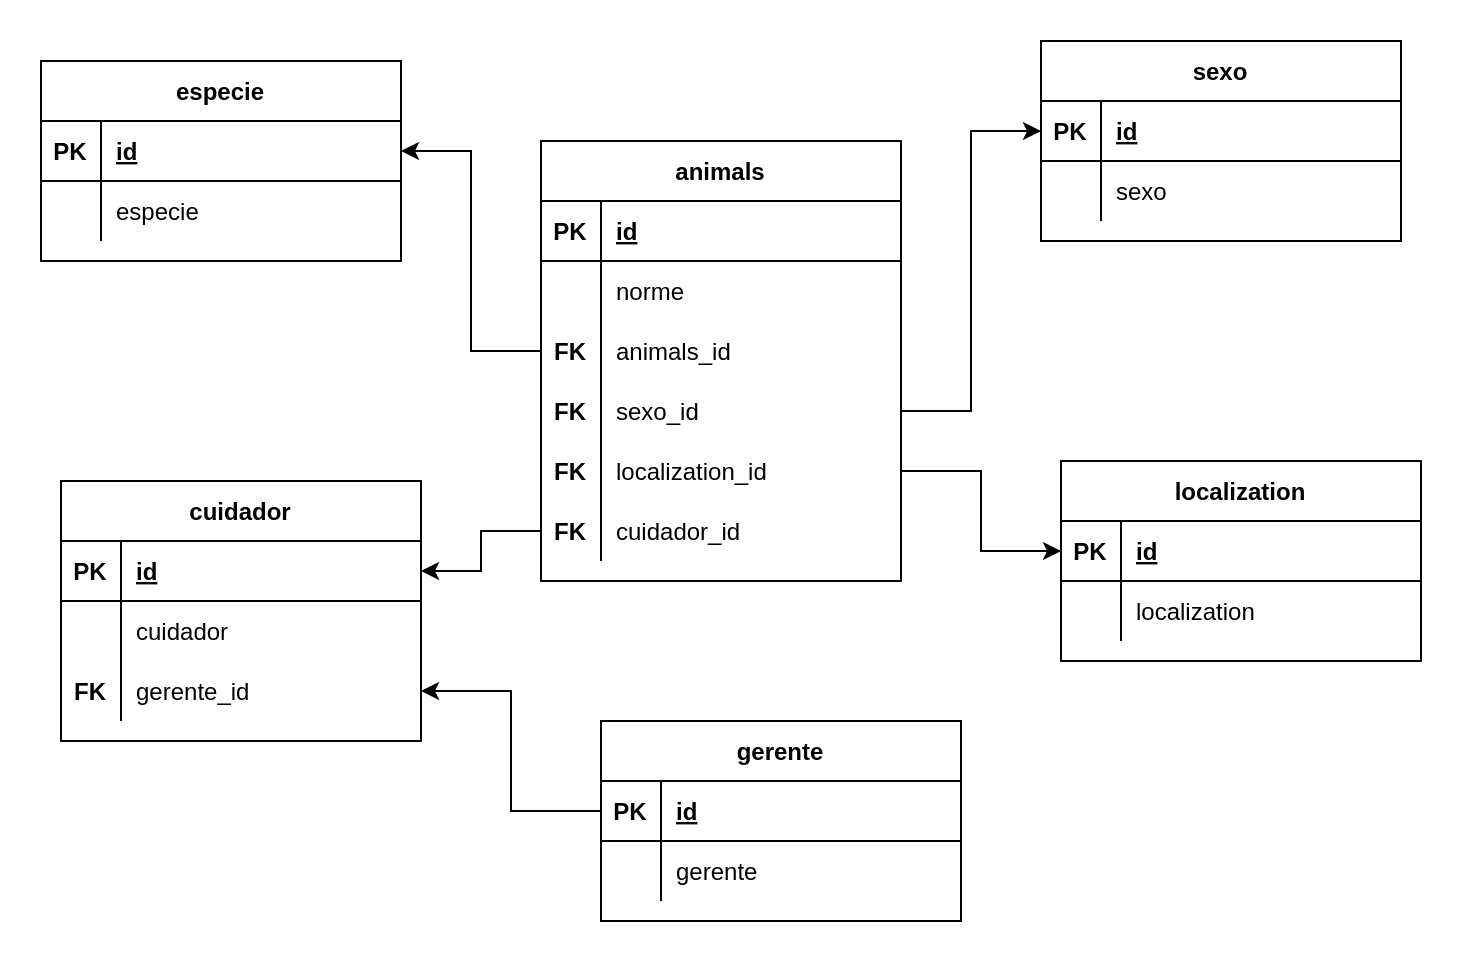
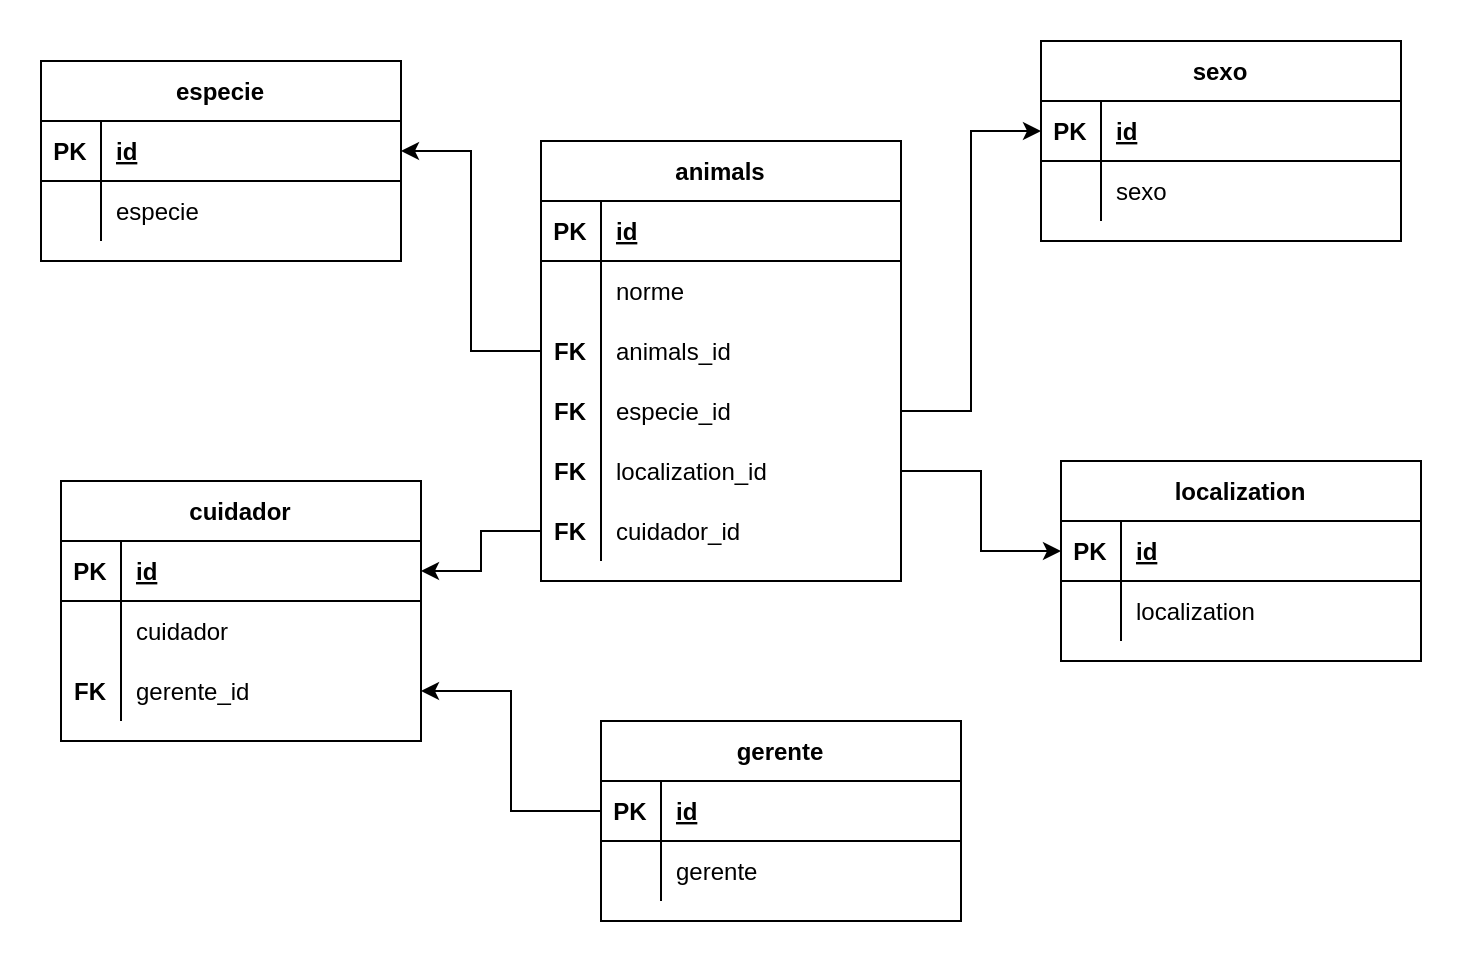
(660, 412) -> (677, 412)
